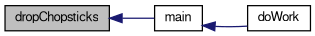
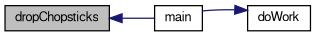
(231, 27) -> (219, 10)
